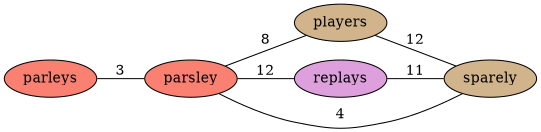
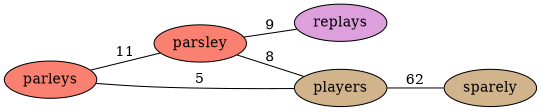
(416, 40) -> (416, 80)
(121, 71) -> (125, 52)
(266, 71) -> (270, 25)
(415, 79) -> none
none -> (195, 88)
(341, 128) -> none
